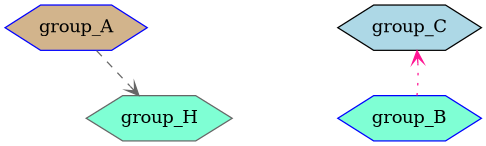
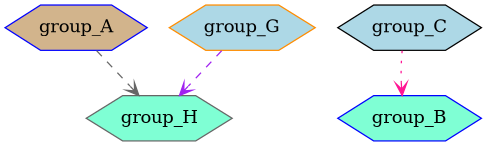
none -> (242, 28)
(418, 79) -> (401, 67)
